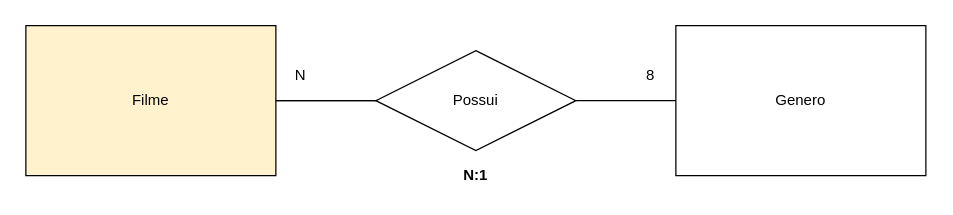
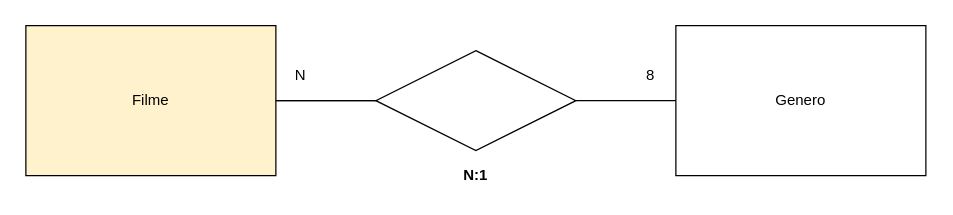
(476, 101) -> none
